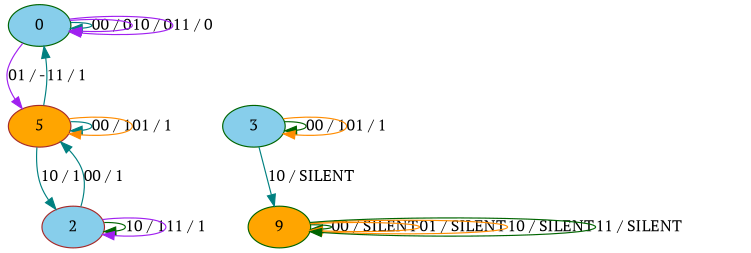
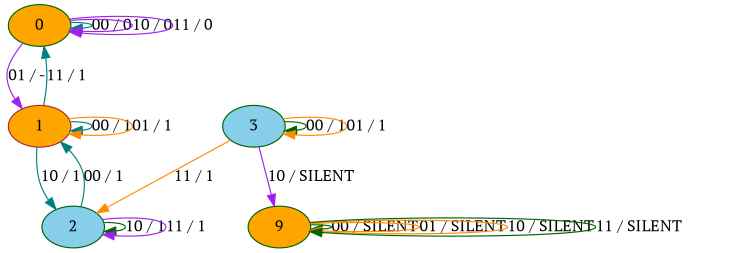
(40, 25) -> (40, 25)
(40, 126) -> (40, 126)
(265, 171) -> (265, 171)
none -> (169, 174)
(73, 227) -> (73, 227)
